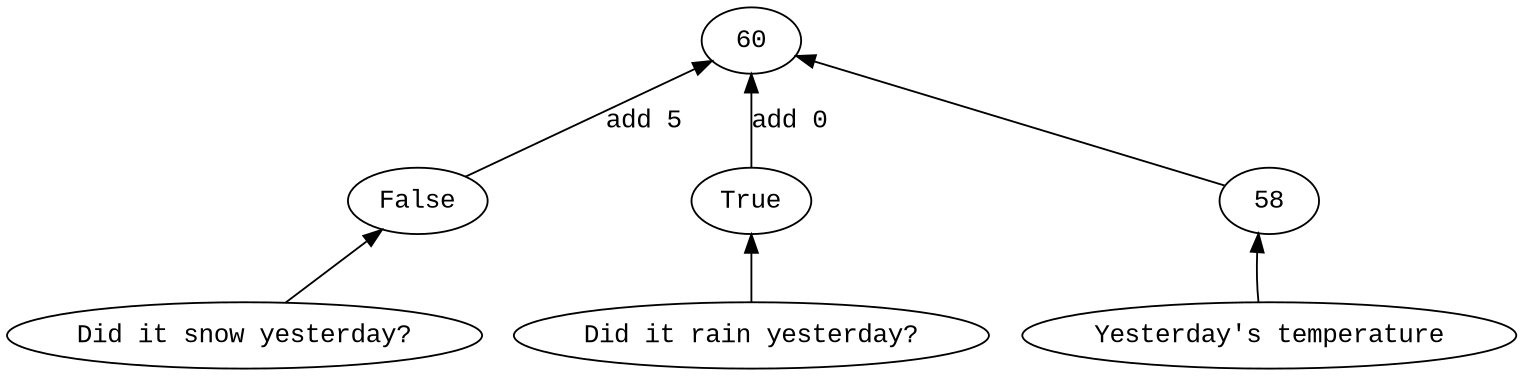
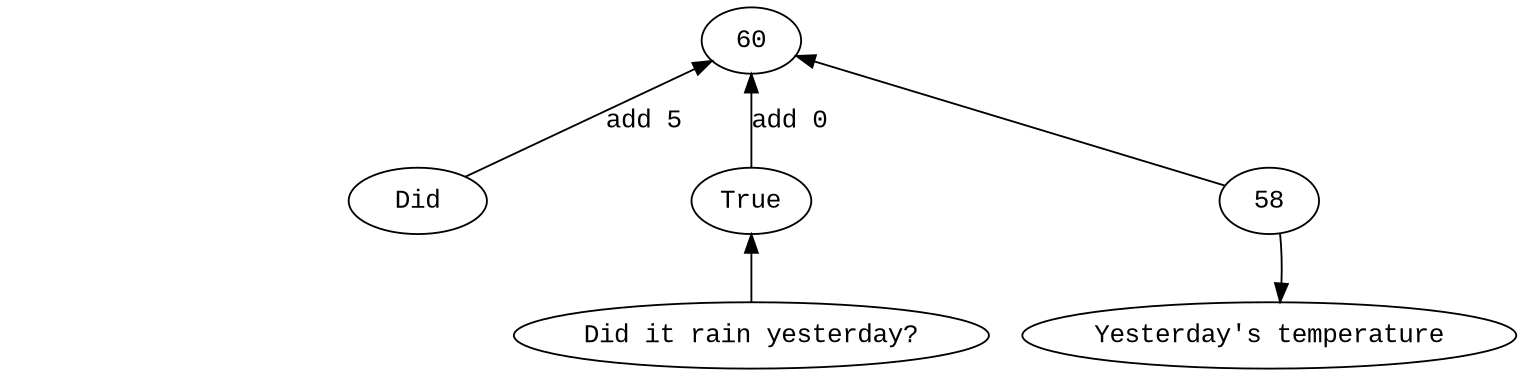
(418, 201) -> (418, 201)
(1257, 277) -> (1282, 258)
(245, 335) -> none
